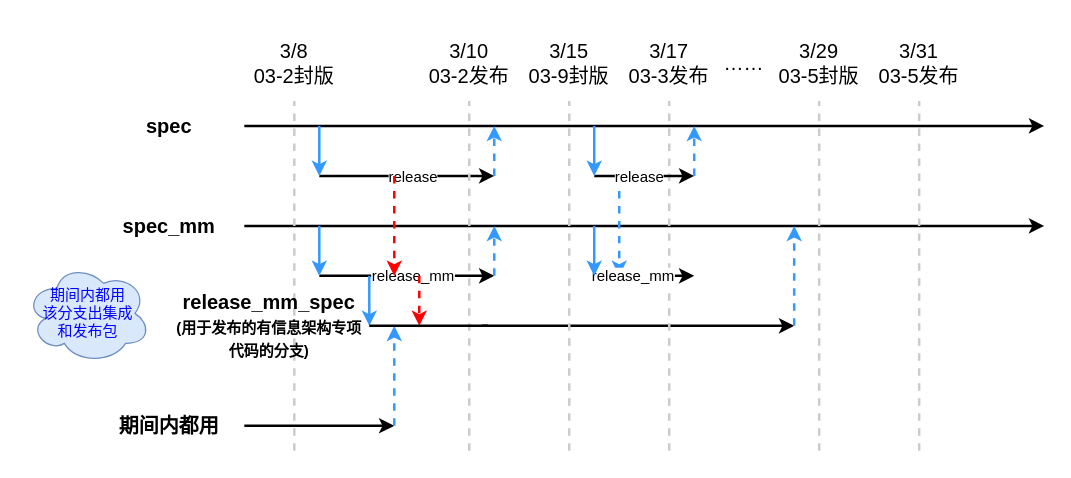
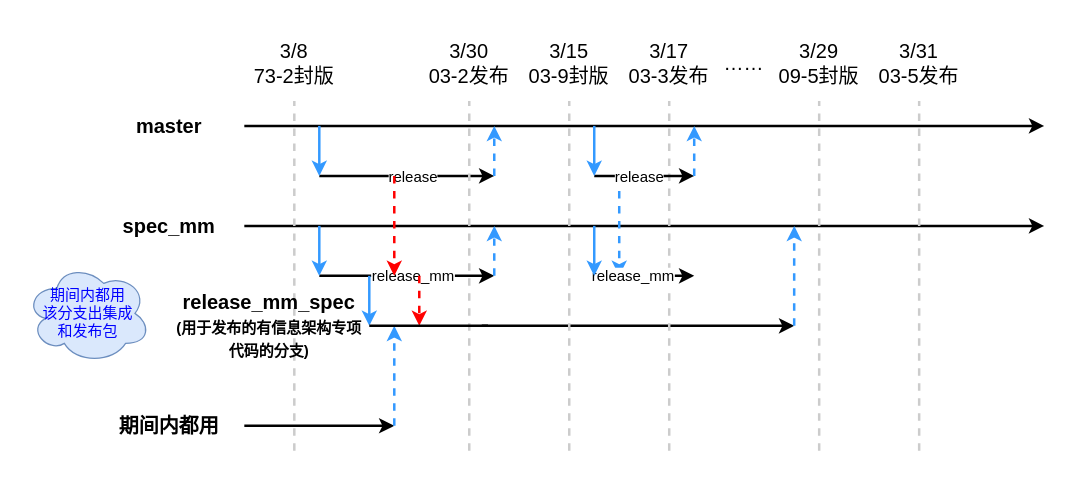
(294, 63) -> (294, 63)
(469, 63) -> (469, 63)
(819, 63) -> (819, 63)
(169, 126) -> (169, 126)
